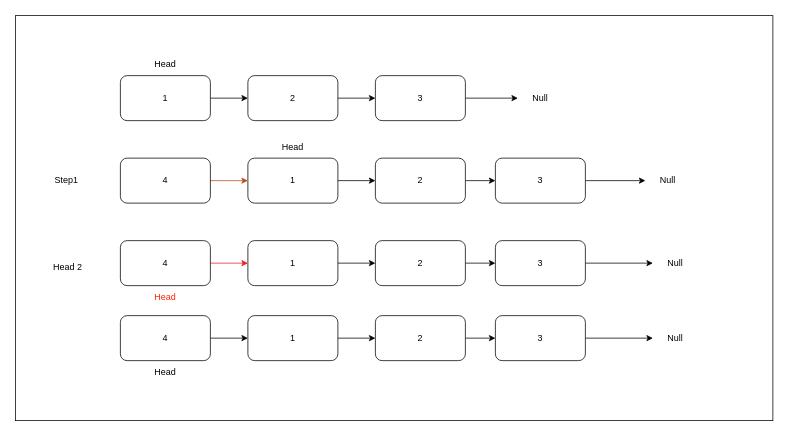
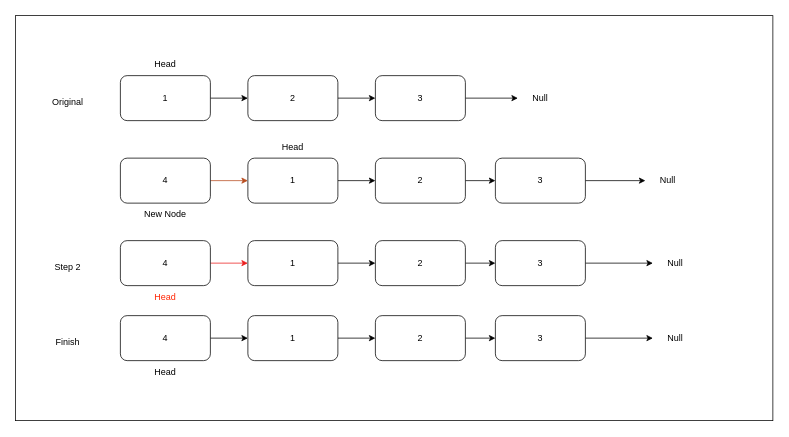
none -> (68, 102)
(68, 180) -> none
none -> (165, 214)
(68, 267) -> (68, 267)
none -> (68, 342)
